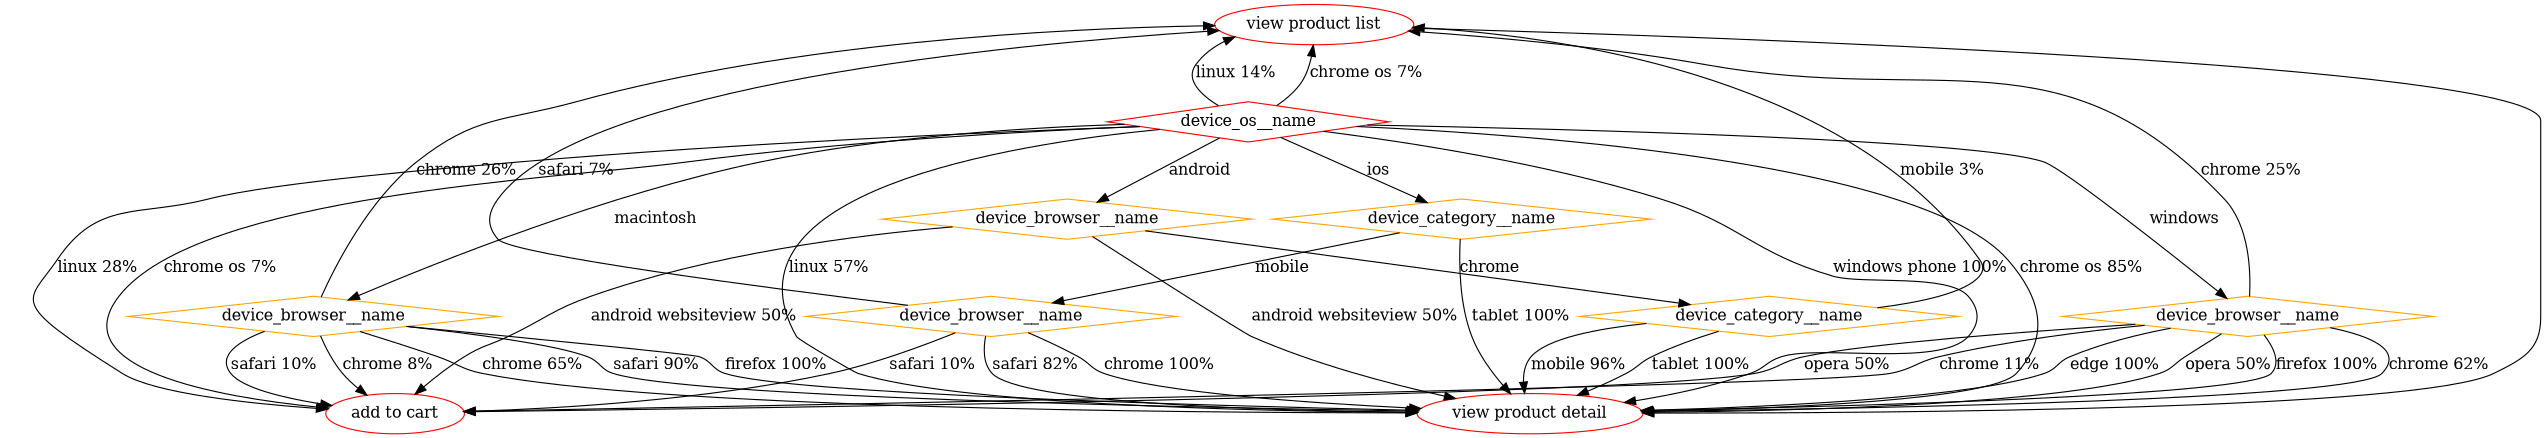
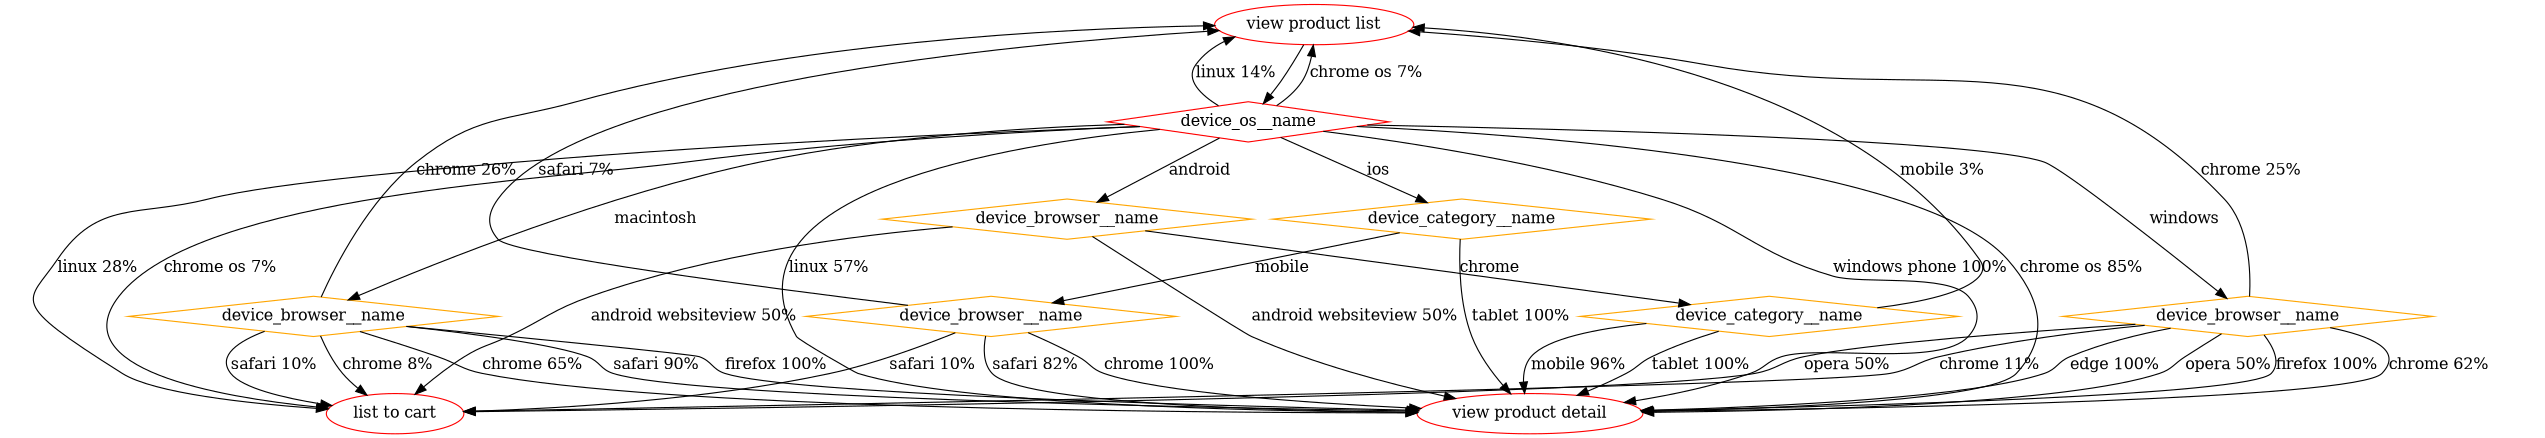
(2532, 116) -> (1288, 71)
(395, 414) -> (395, 414)
